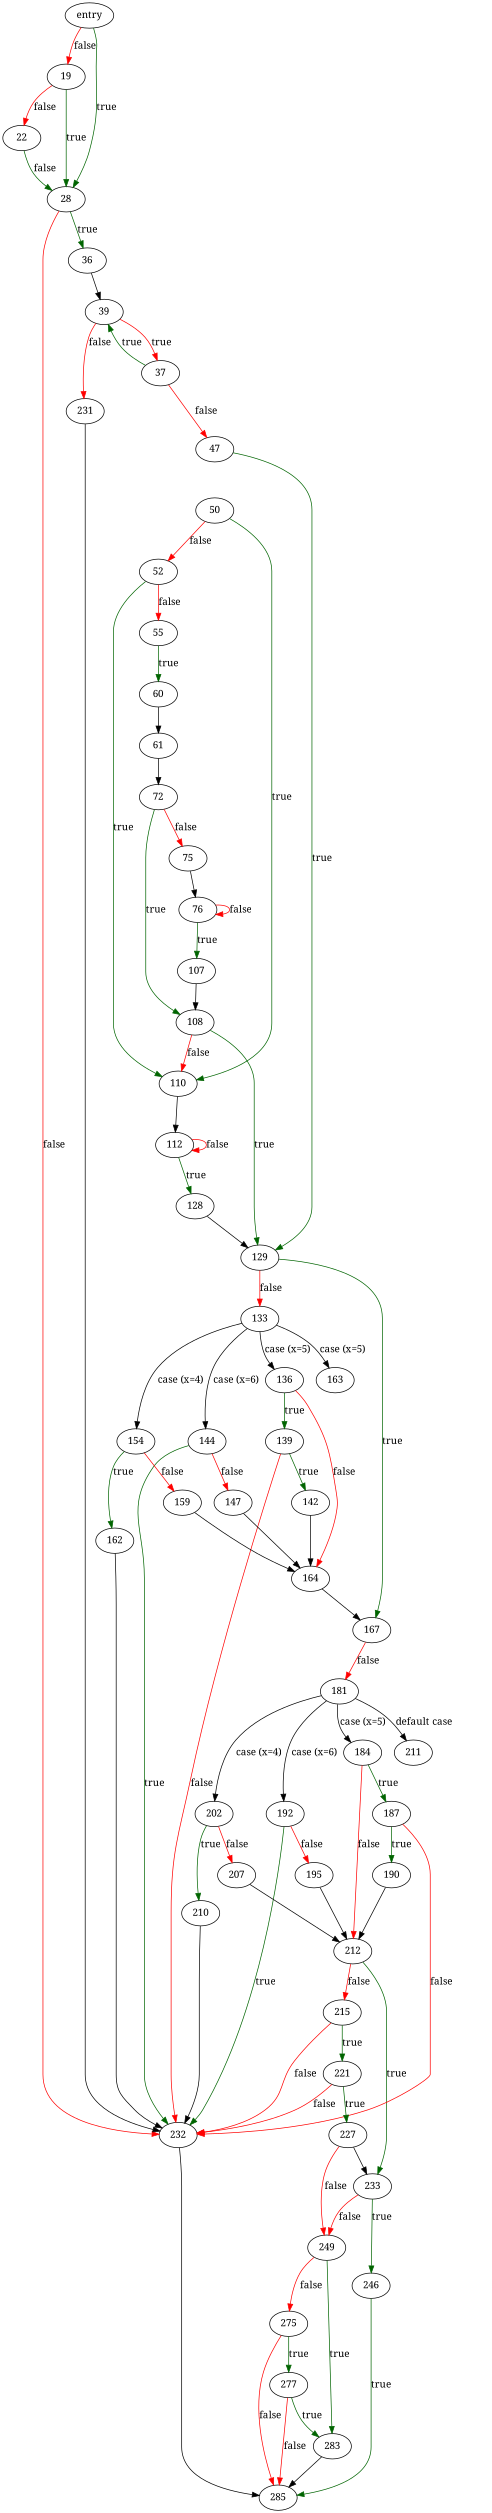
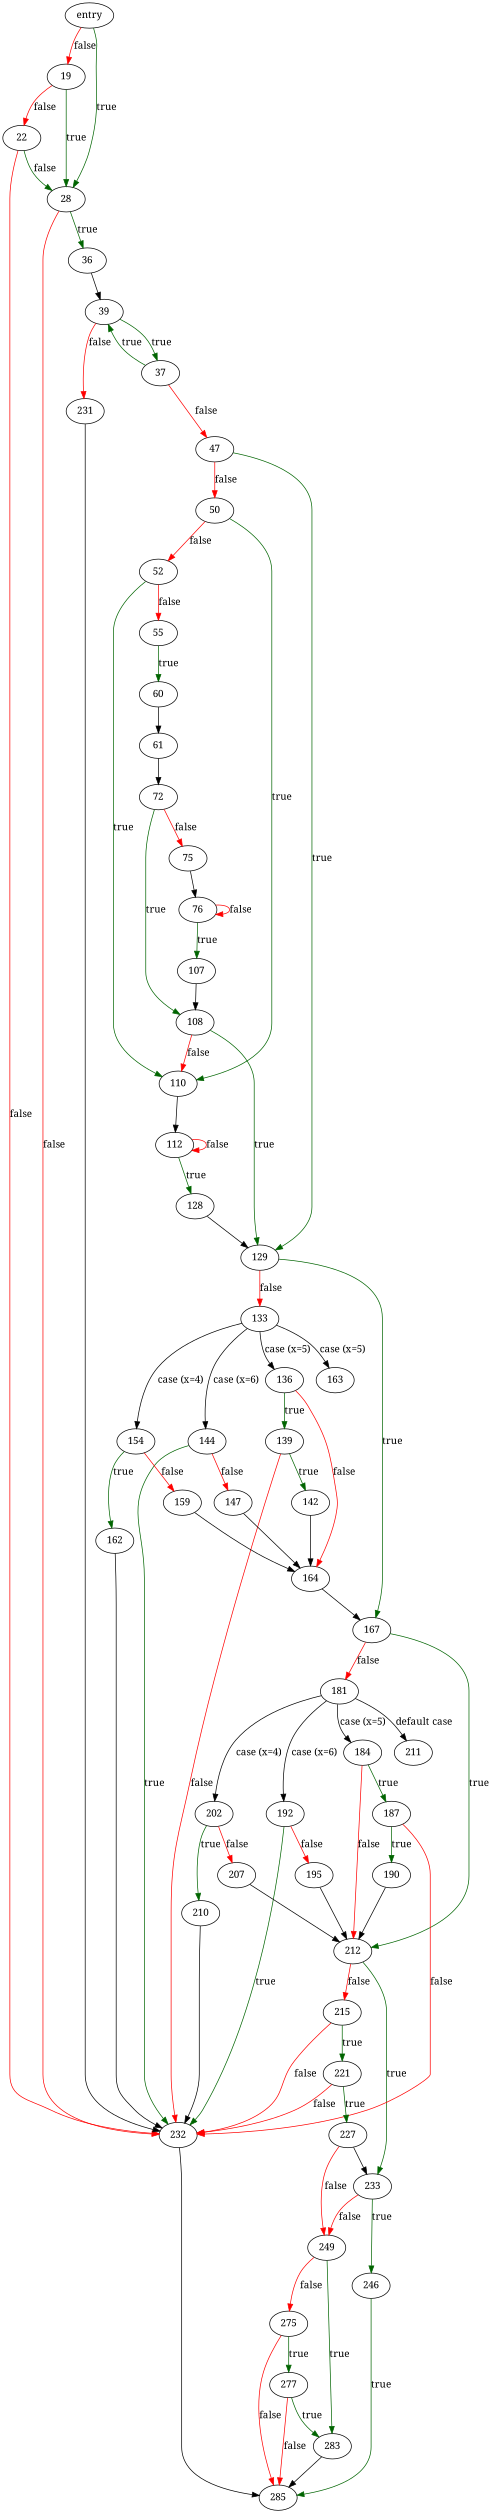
(141, 333) -> (141, 333)
none -> (215, 476)
none -> (10, 1194)
none -> (469, 1792)
